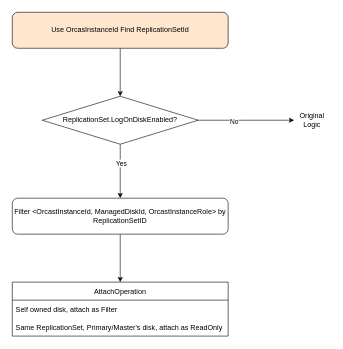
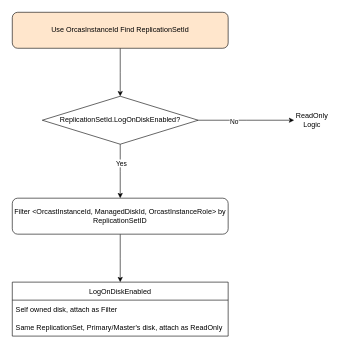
(120, 120) -> (120, 120)
(312, 120) -> (312, 120)
(120, 292) -> (120, 292)
